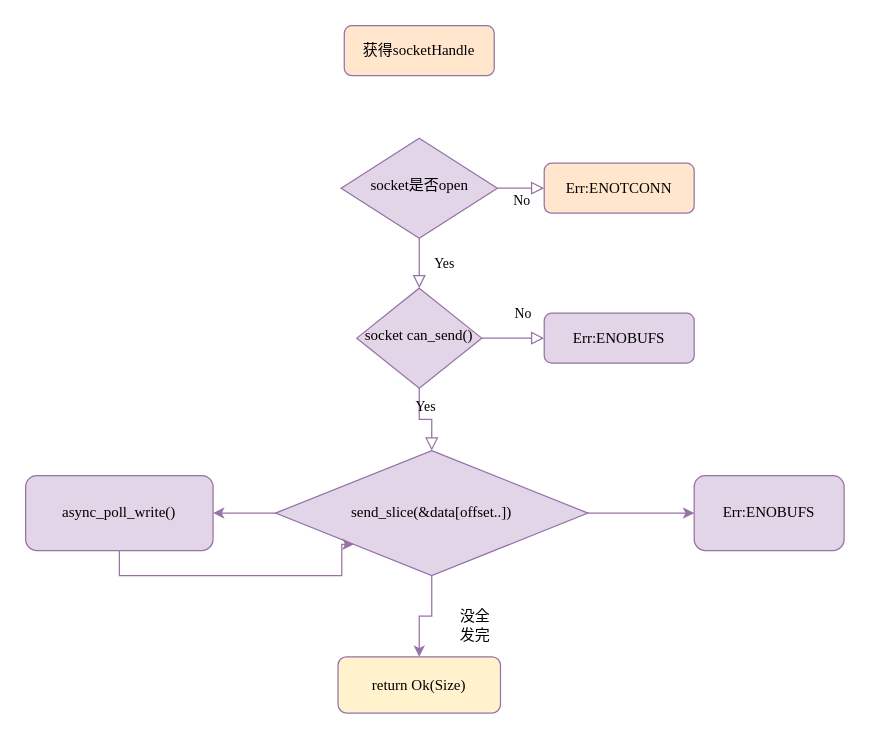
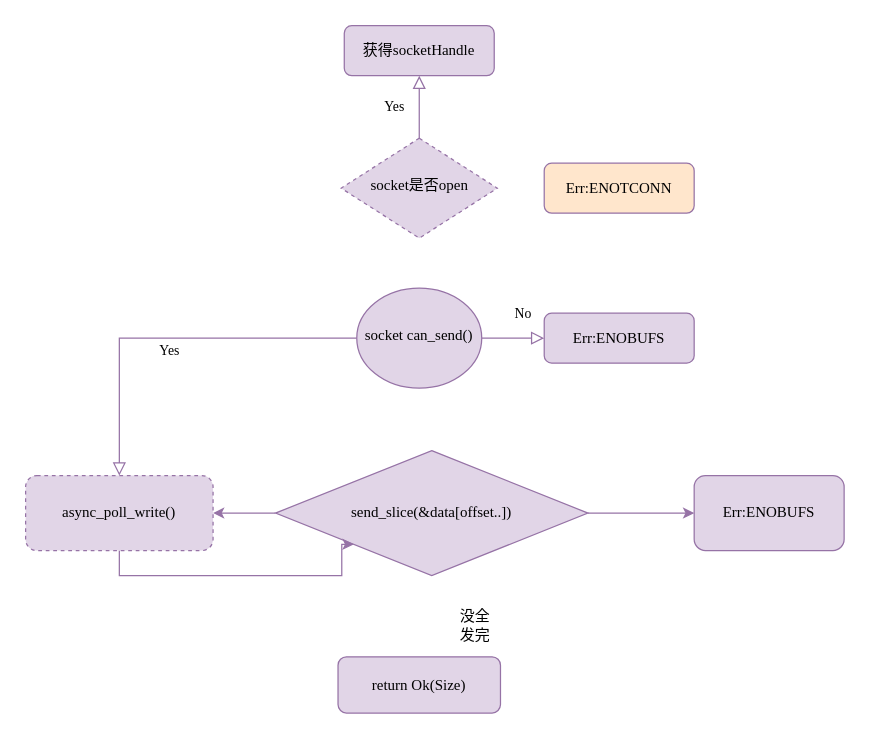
(419, 51) -> (419, 51)
(419, 188) -> (419, 188)
(518, 188) -> none
(419, 256) -> (419, 114)
(419, 338) -> (419, 338)
(419, 416) -> (176, 338)
(119, 513) -> (119, 513)
(430, 616) -> none
(419, 685) -> (419, 685)
